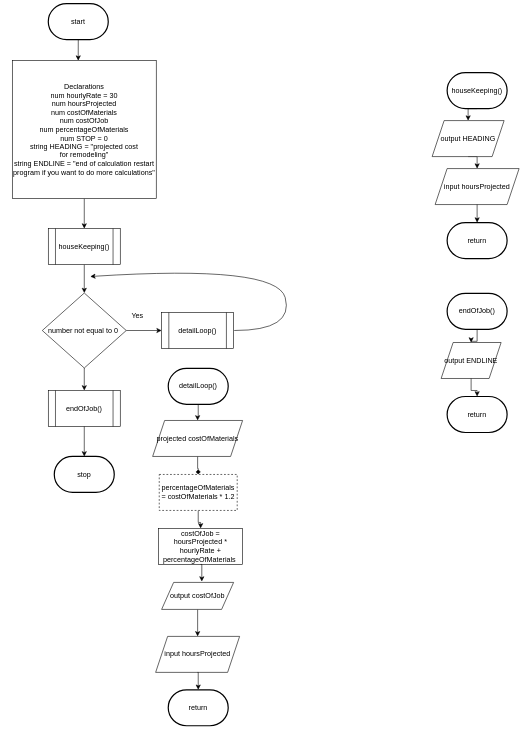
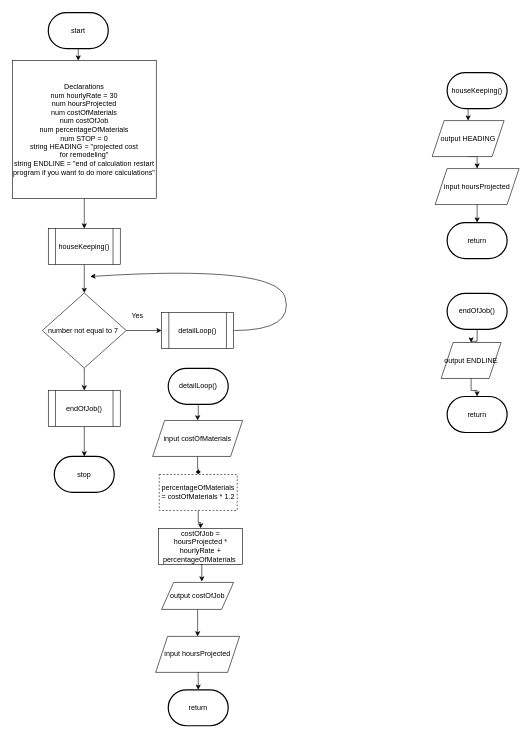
(78, 21) -> (78, 30)
(84, 330) -> (84, 330)
(198, 438) -> (198, 438)
